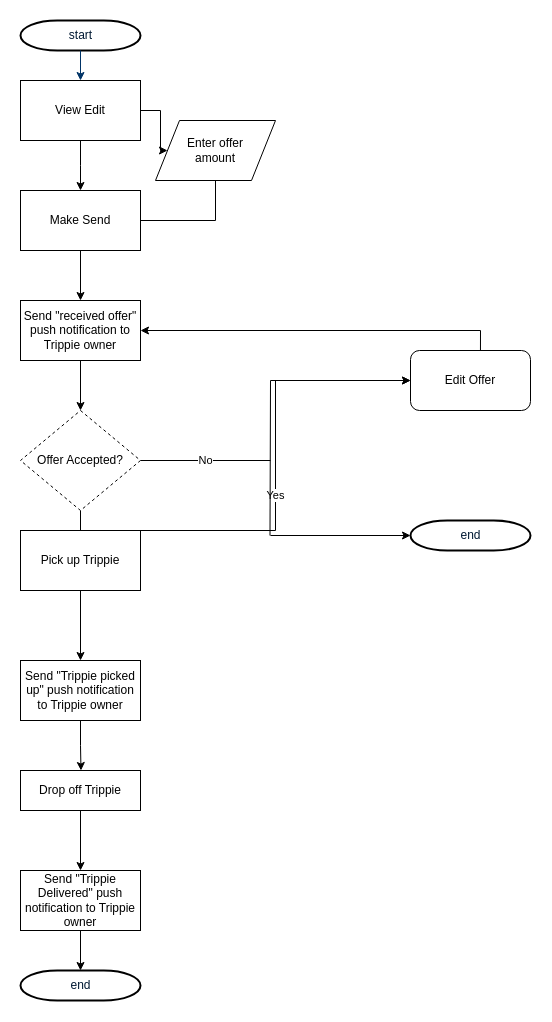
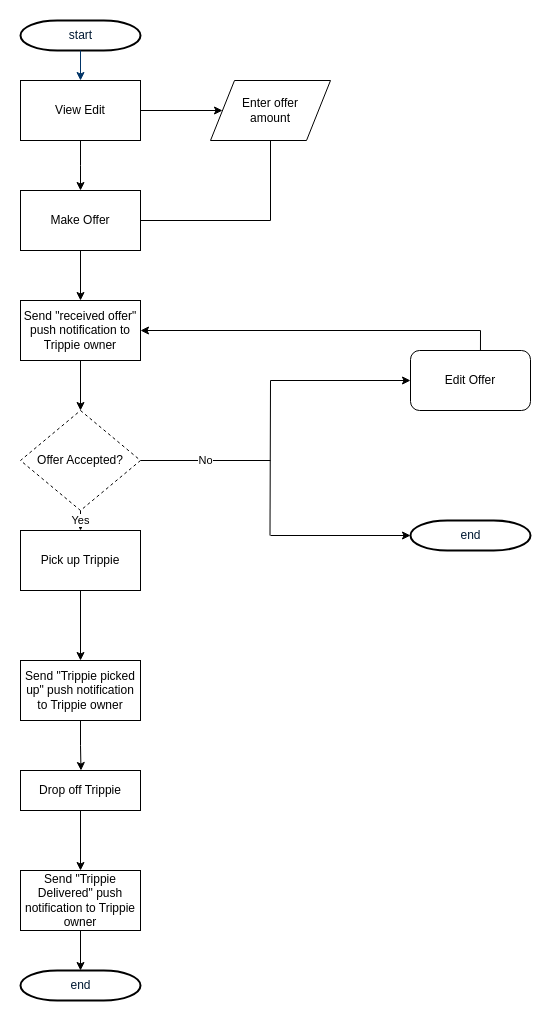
(216, 151) -> (271, 111)
(81, 221) -> (81, 221)
(276, 525) -> (81, 518)
